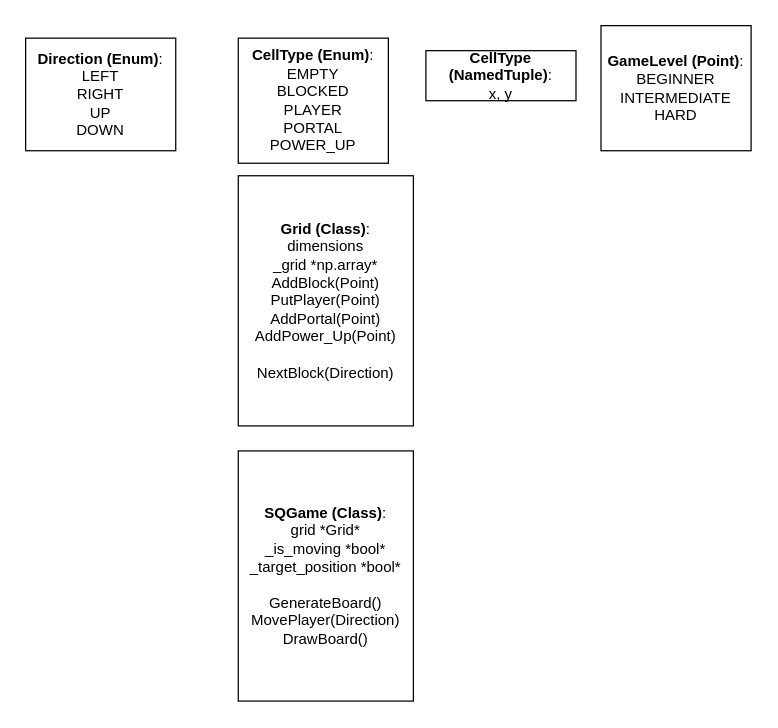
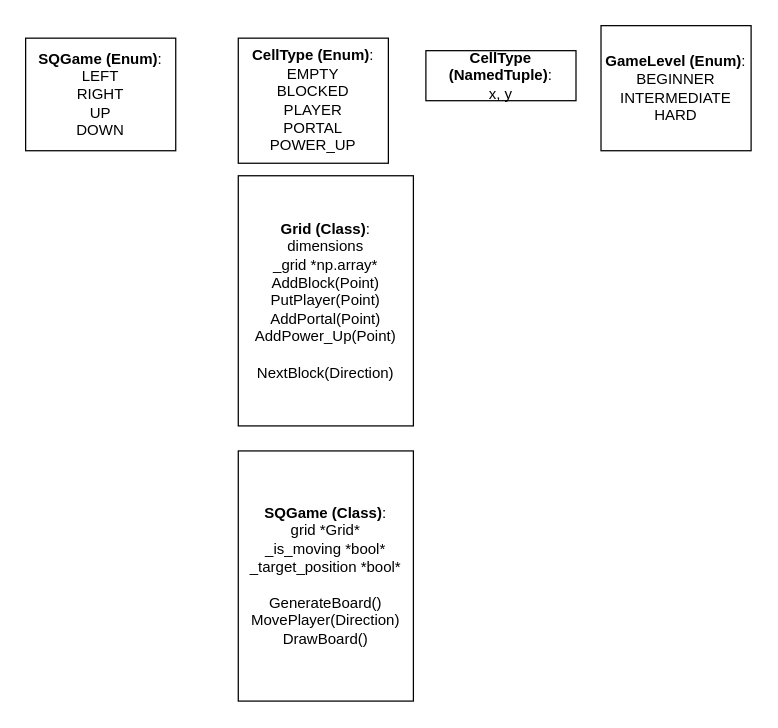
(676, 88) -> (676, 88)
(101, 94) -> (101, 94)
